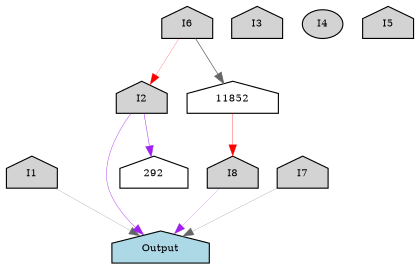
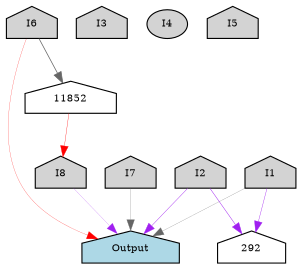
(167, 57) -> (10, 154)
none -> (263, 205)
